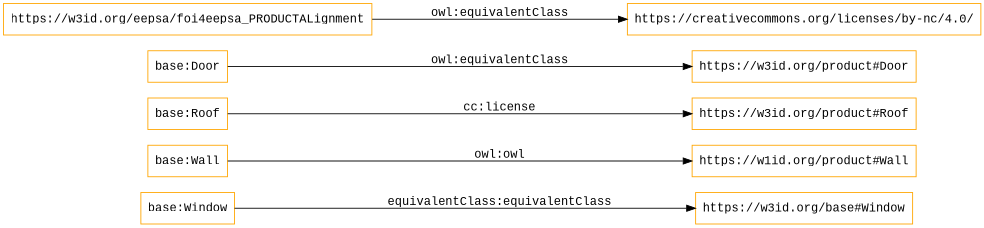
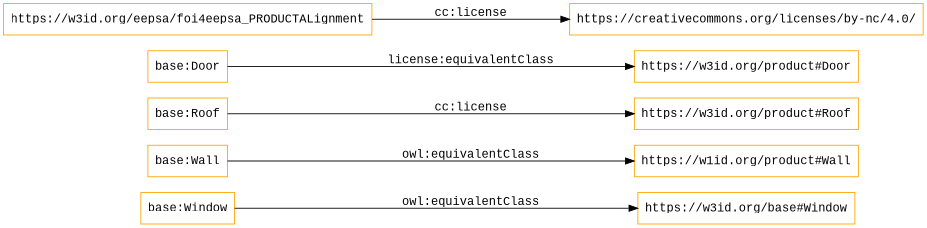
(500, 13) -> (471, 13)
(500, 60) -> (471, 60)
(500, 154) -> (471, 154)
(500, 202) -> (471, 202)
